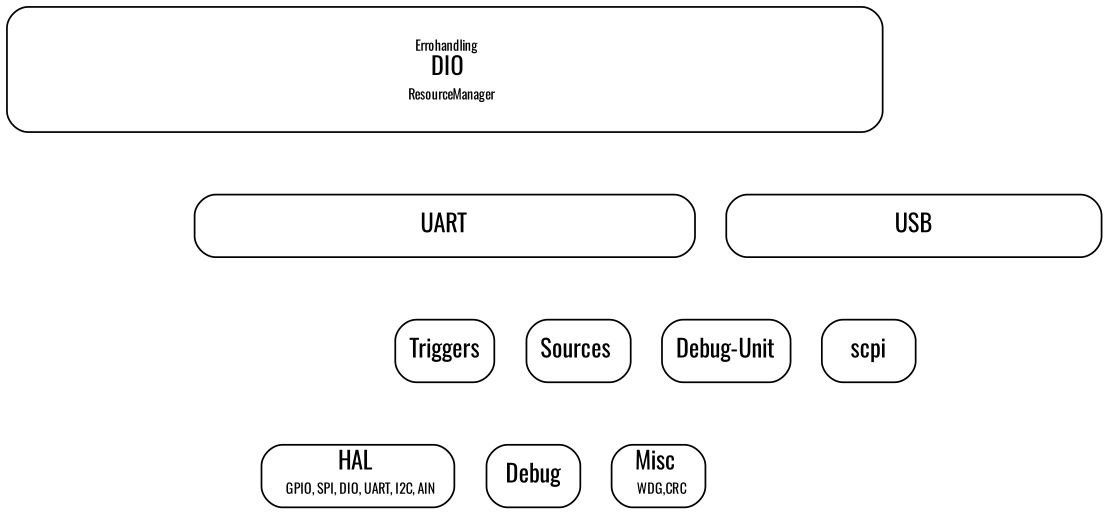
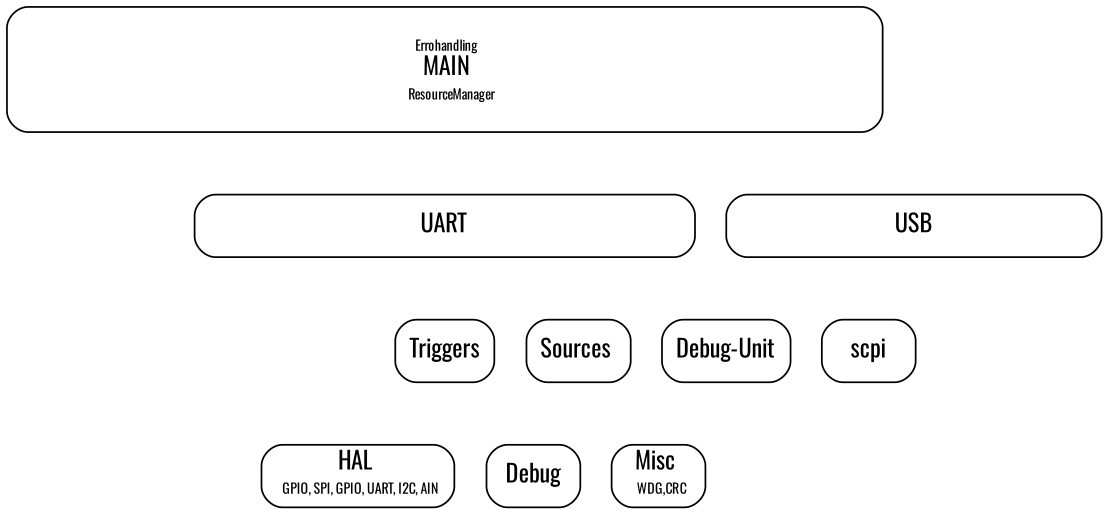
(445, 68) -> (445, 68)
(361, 490) -> (361, 490)
